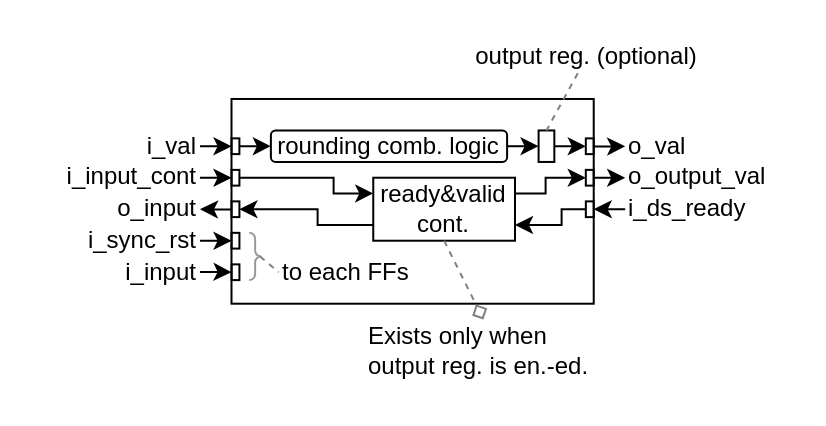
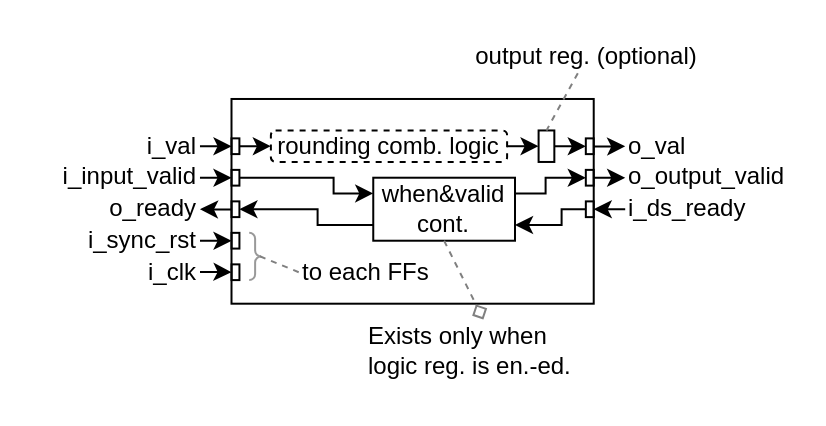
(389, 146) -> (389, 146)
(123, 177) -> (122, 177)
(706, 177) -> (706, 177)
(153, 209) -> (150, 209)
(444, 209) -> (444, 209)
(350, 272) -> (370, 272)
(156, 273) -> (170, 273)
(485, 351) -> (485, 351)
